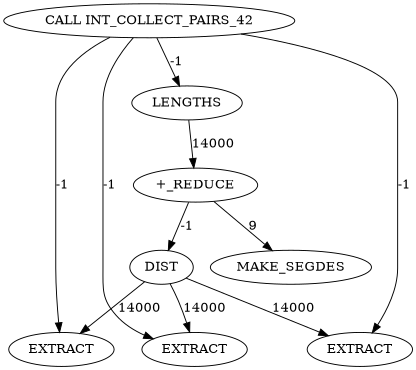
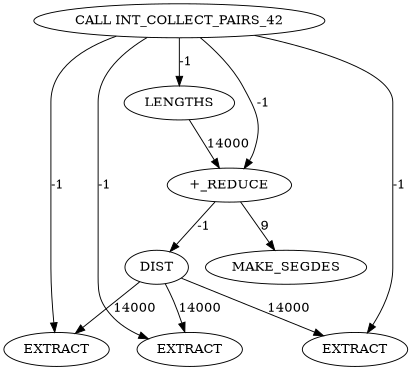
none -> (246, 92)
